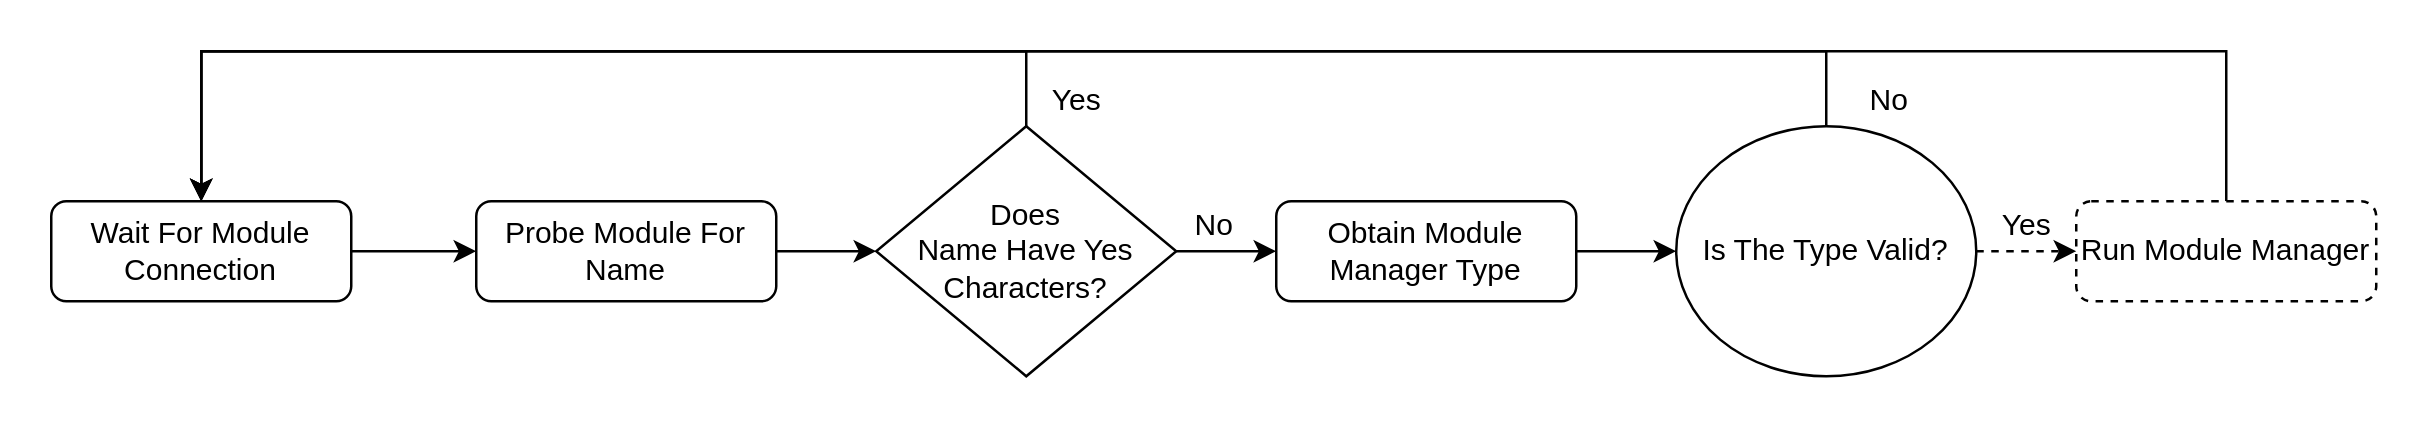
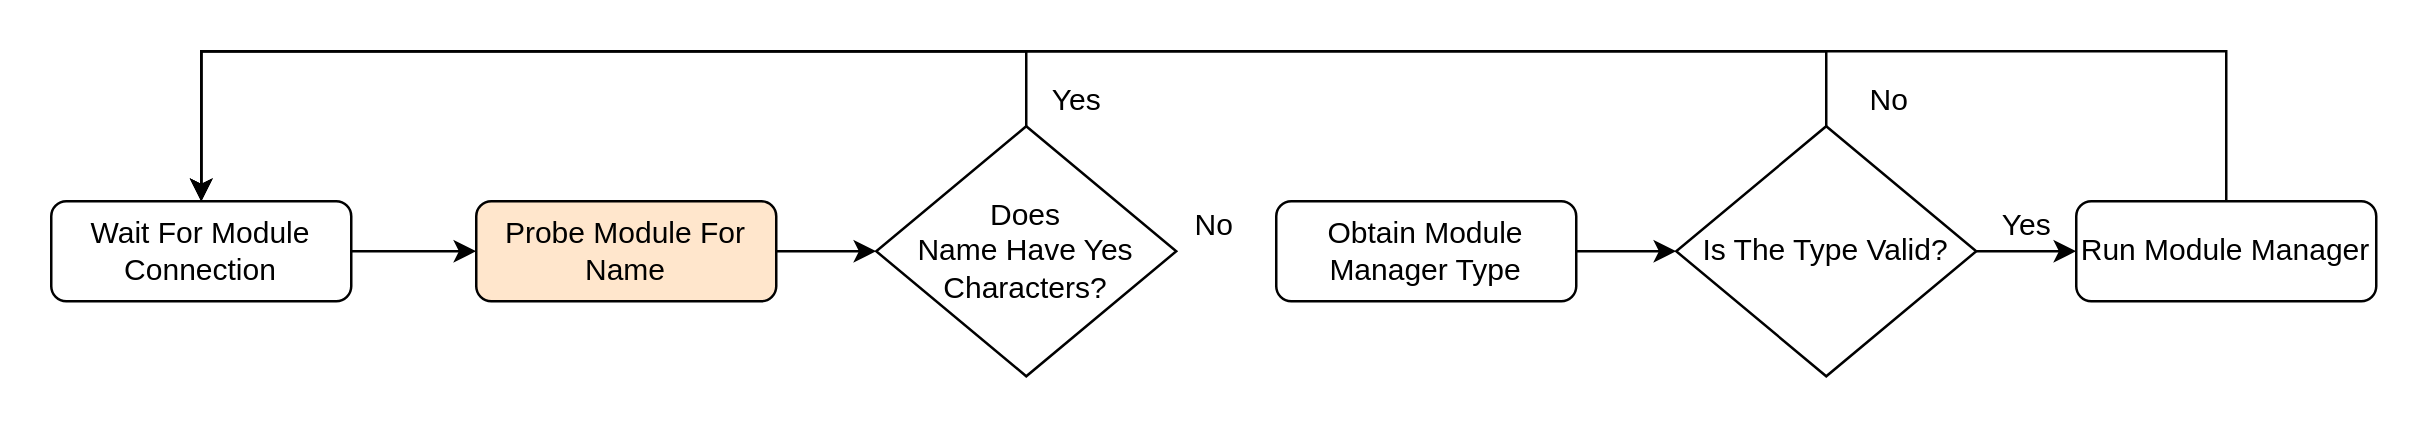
(626, 251) -> (626, 251)
(1218, 251) -> none
(1826, 251) -> (1826, 251)
(2014, 251) -> (2014, 251)
(2226, 251) -> (2226, 251)
